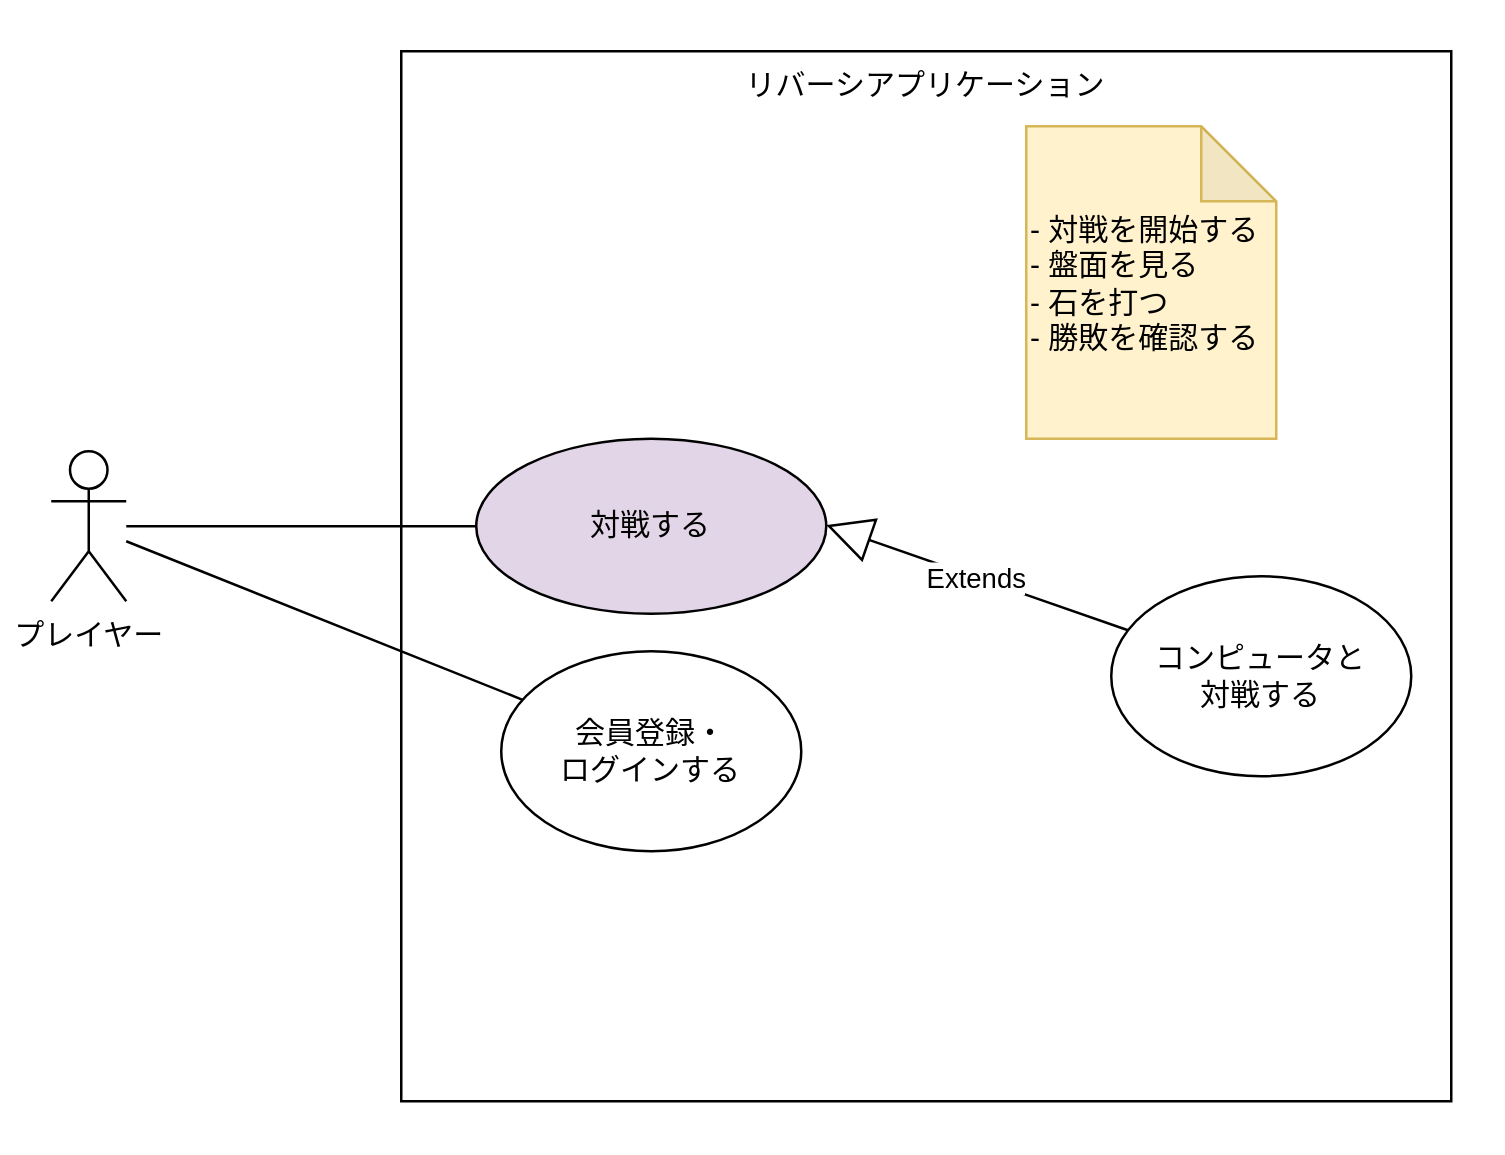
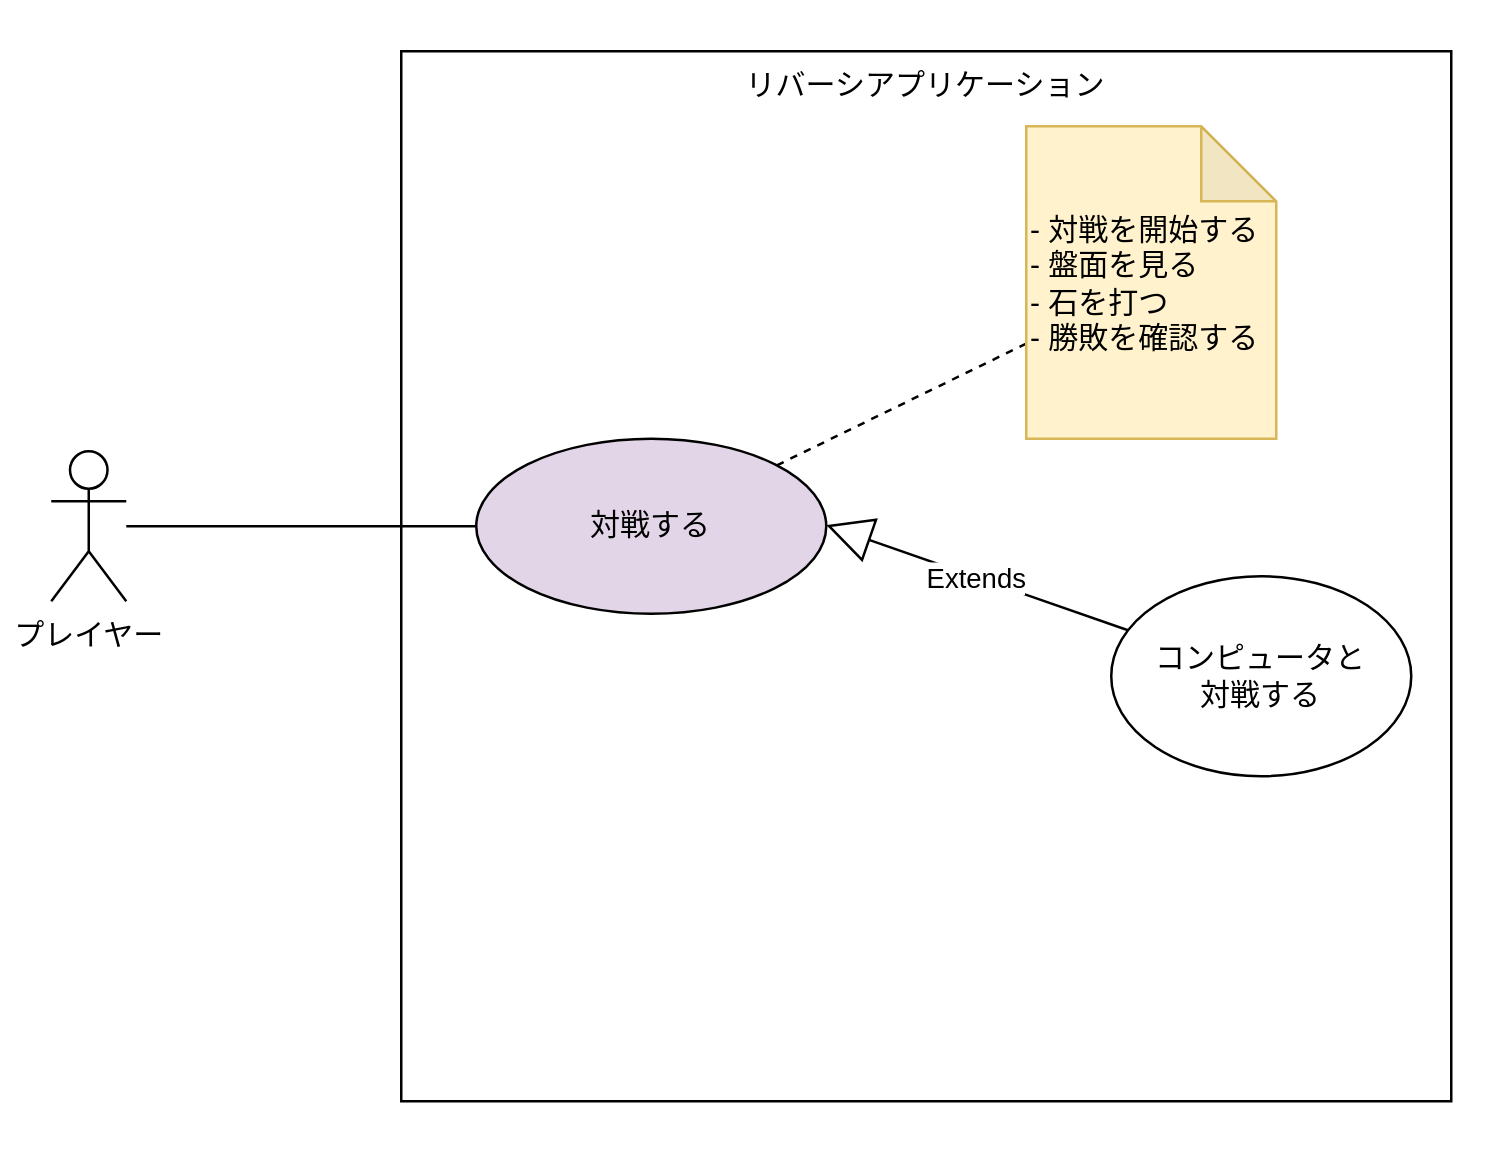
none -> (902, 404)
(324, 621) -> none
(651, 751) -> none
